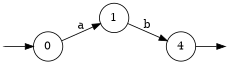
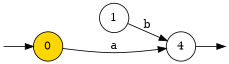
(77, 34) -> (110, 53)
(48, 46) -> (48, 46)
